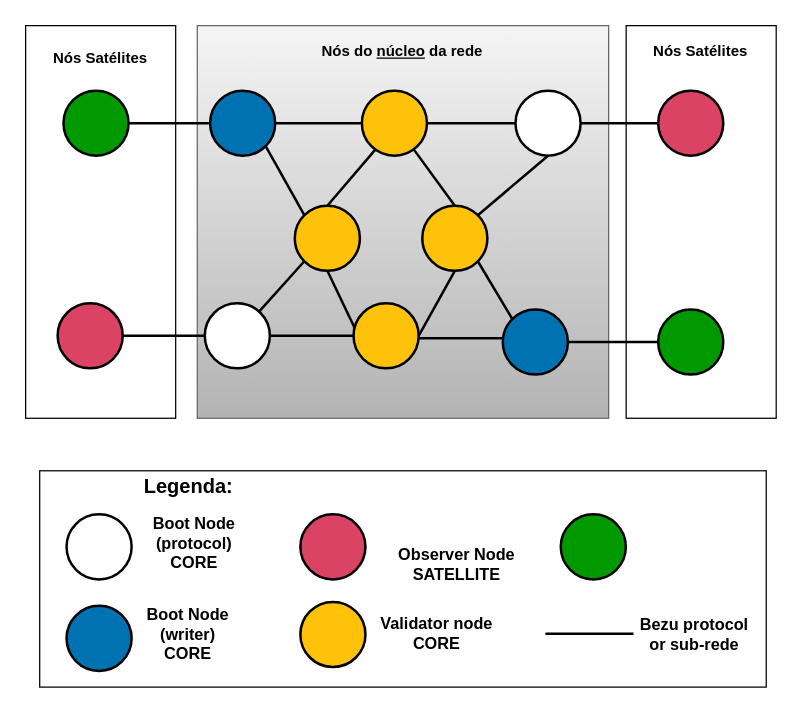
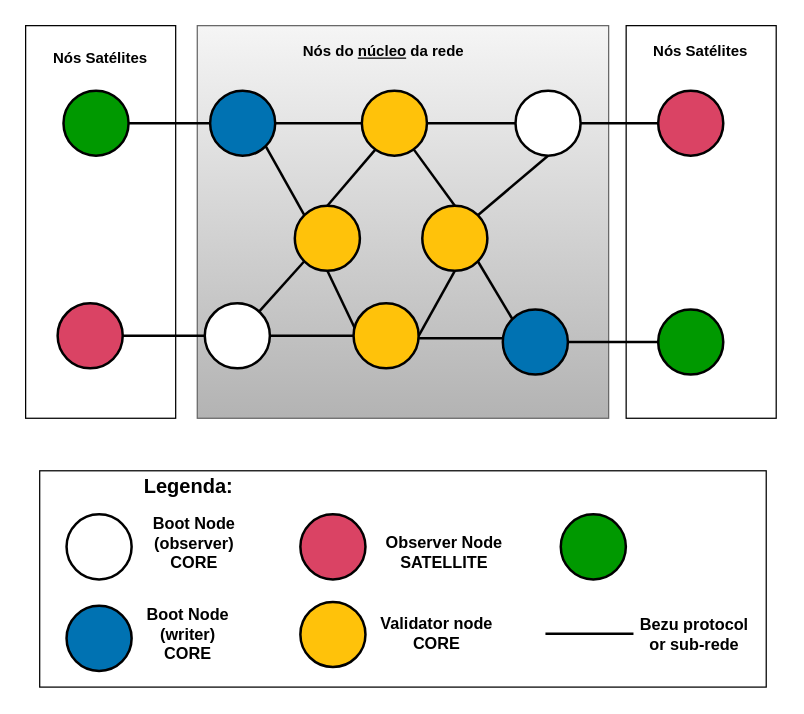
(403, 52) -> (384, 52)
(194, 552) -> (194, 552)
(457, 565) -> (444, 552)
